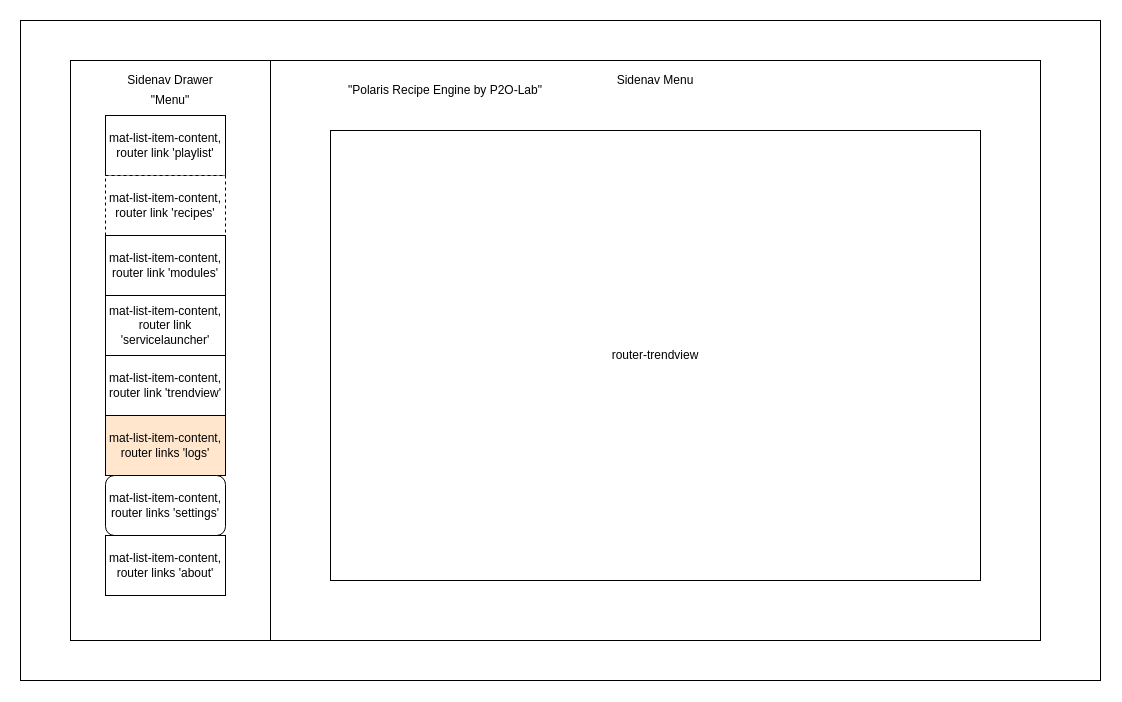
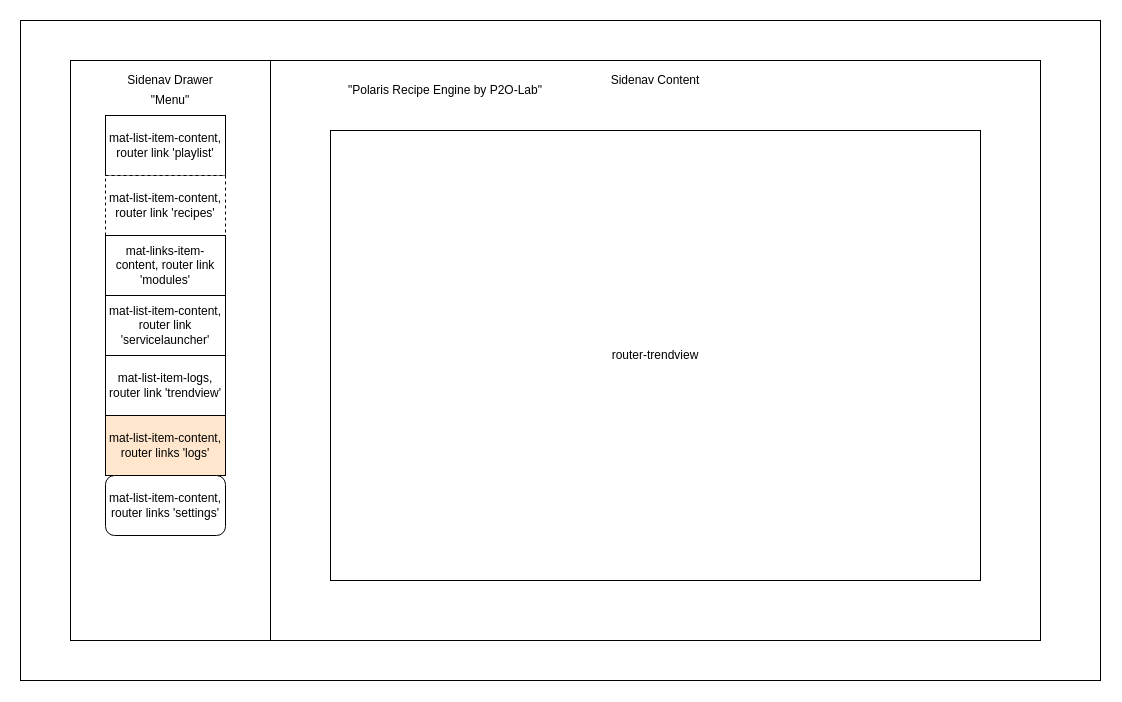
(656, 81) -> (656, 81)
(166, 266) -> (166, 266)
(166, 386) -> (166, 386)
(166, 566) -> none
